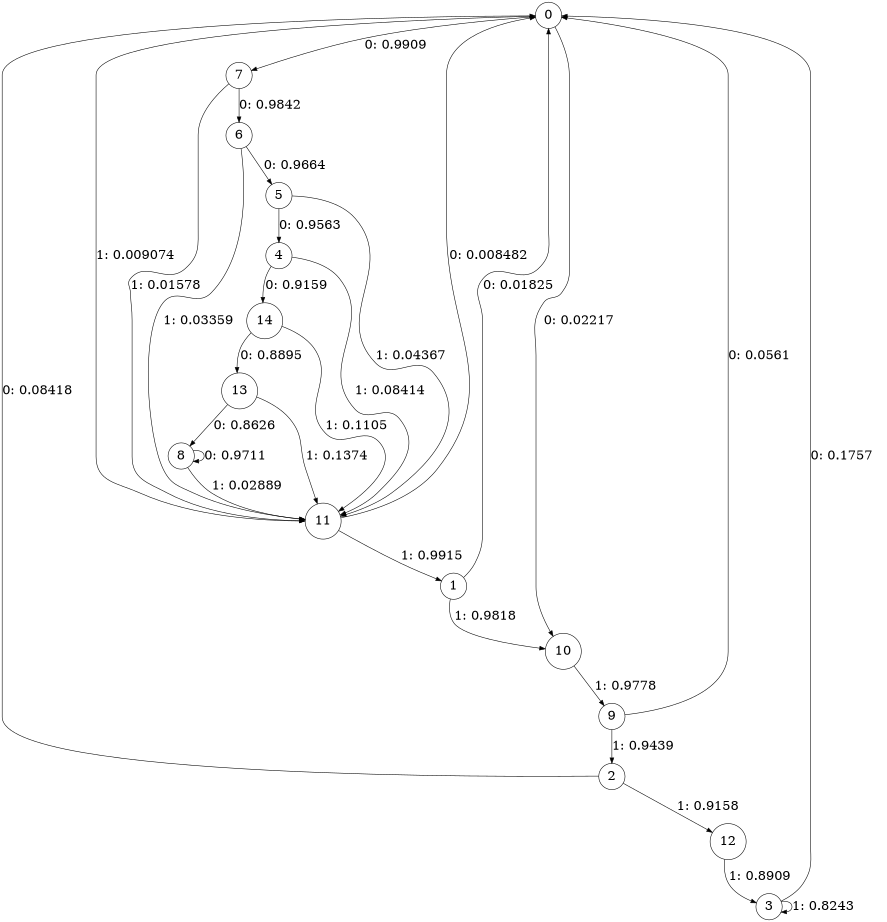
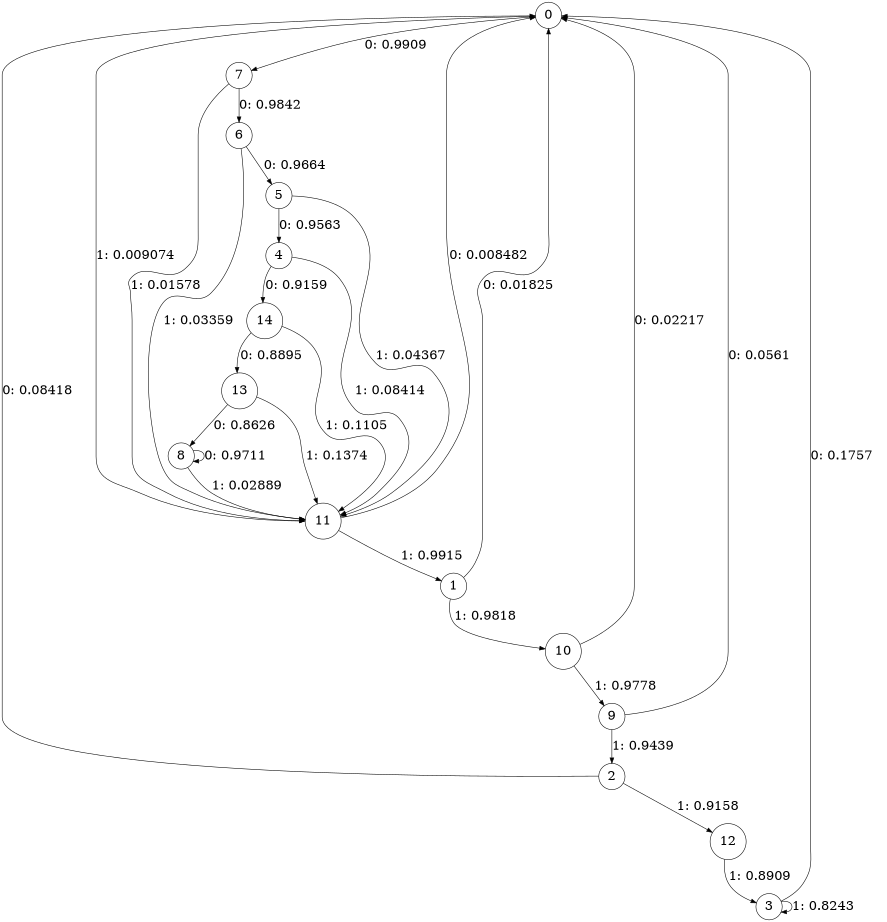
(535, 322) -> (634, 326)
